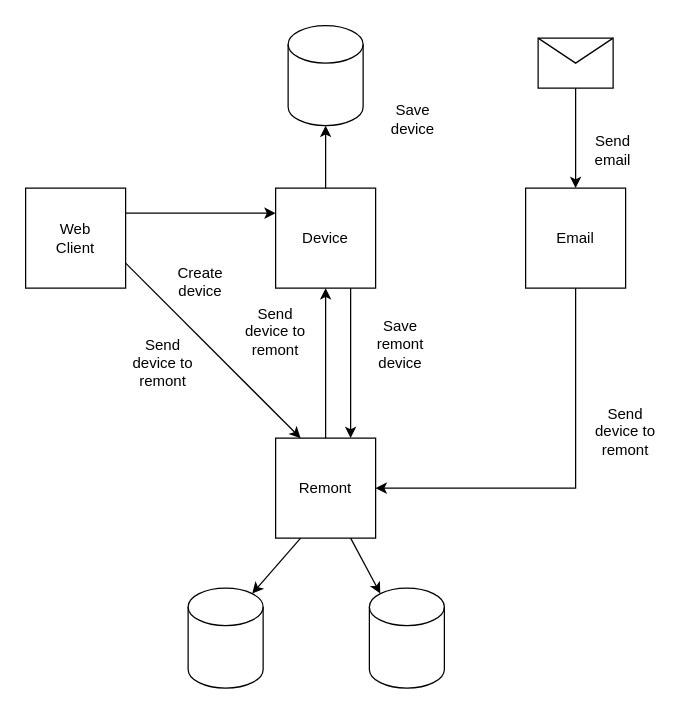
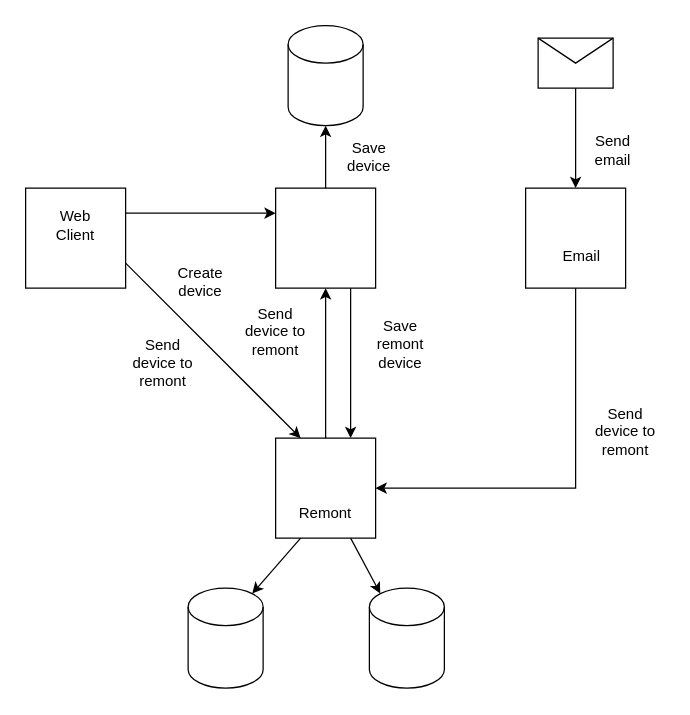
(413, 119) -> (369, 157)
(76, 238) -> (76, 226)
(326, 238) -> none
(576, 238) -> (582, 257)
(326, 488) -> (326, 513)
